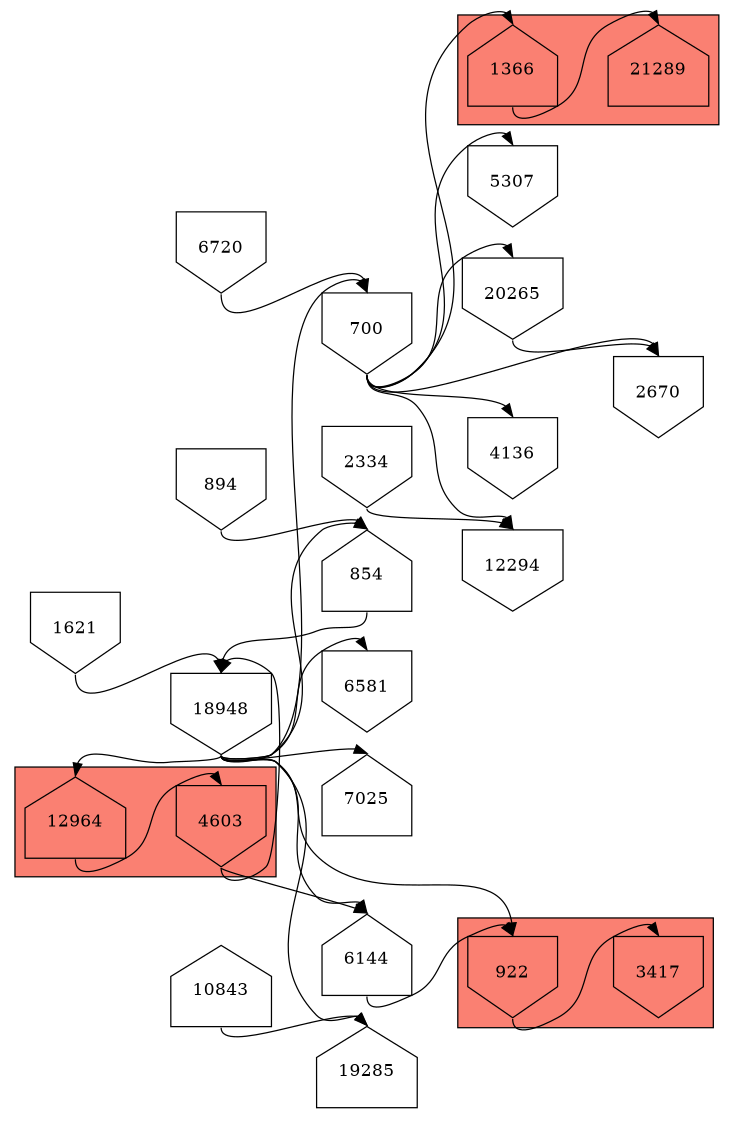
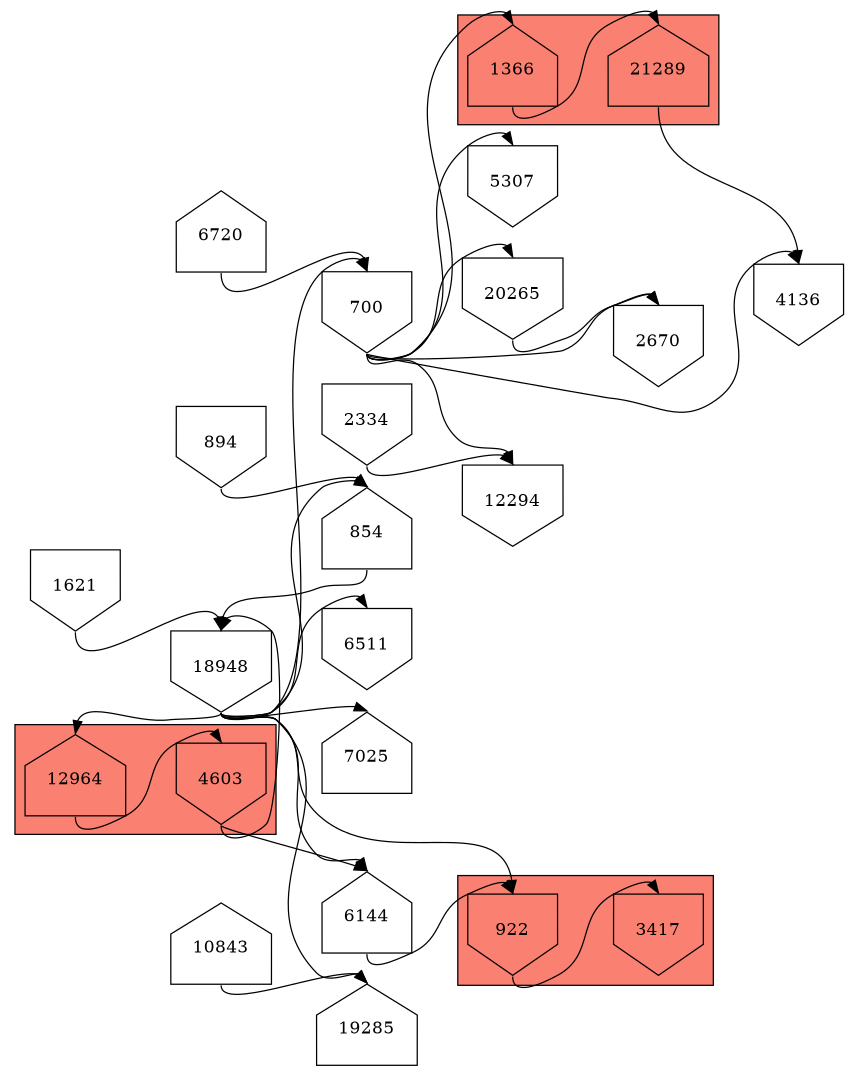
none -> (723, 183)
(221, 248) -> (221, 236)
(367, 687) -> (367, 645)
